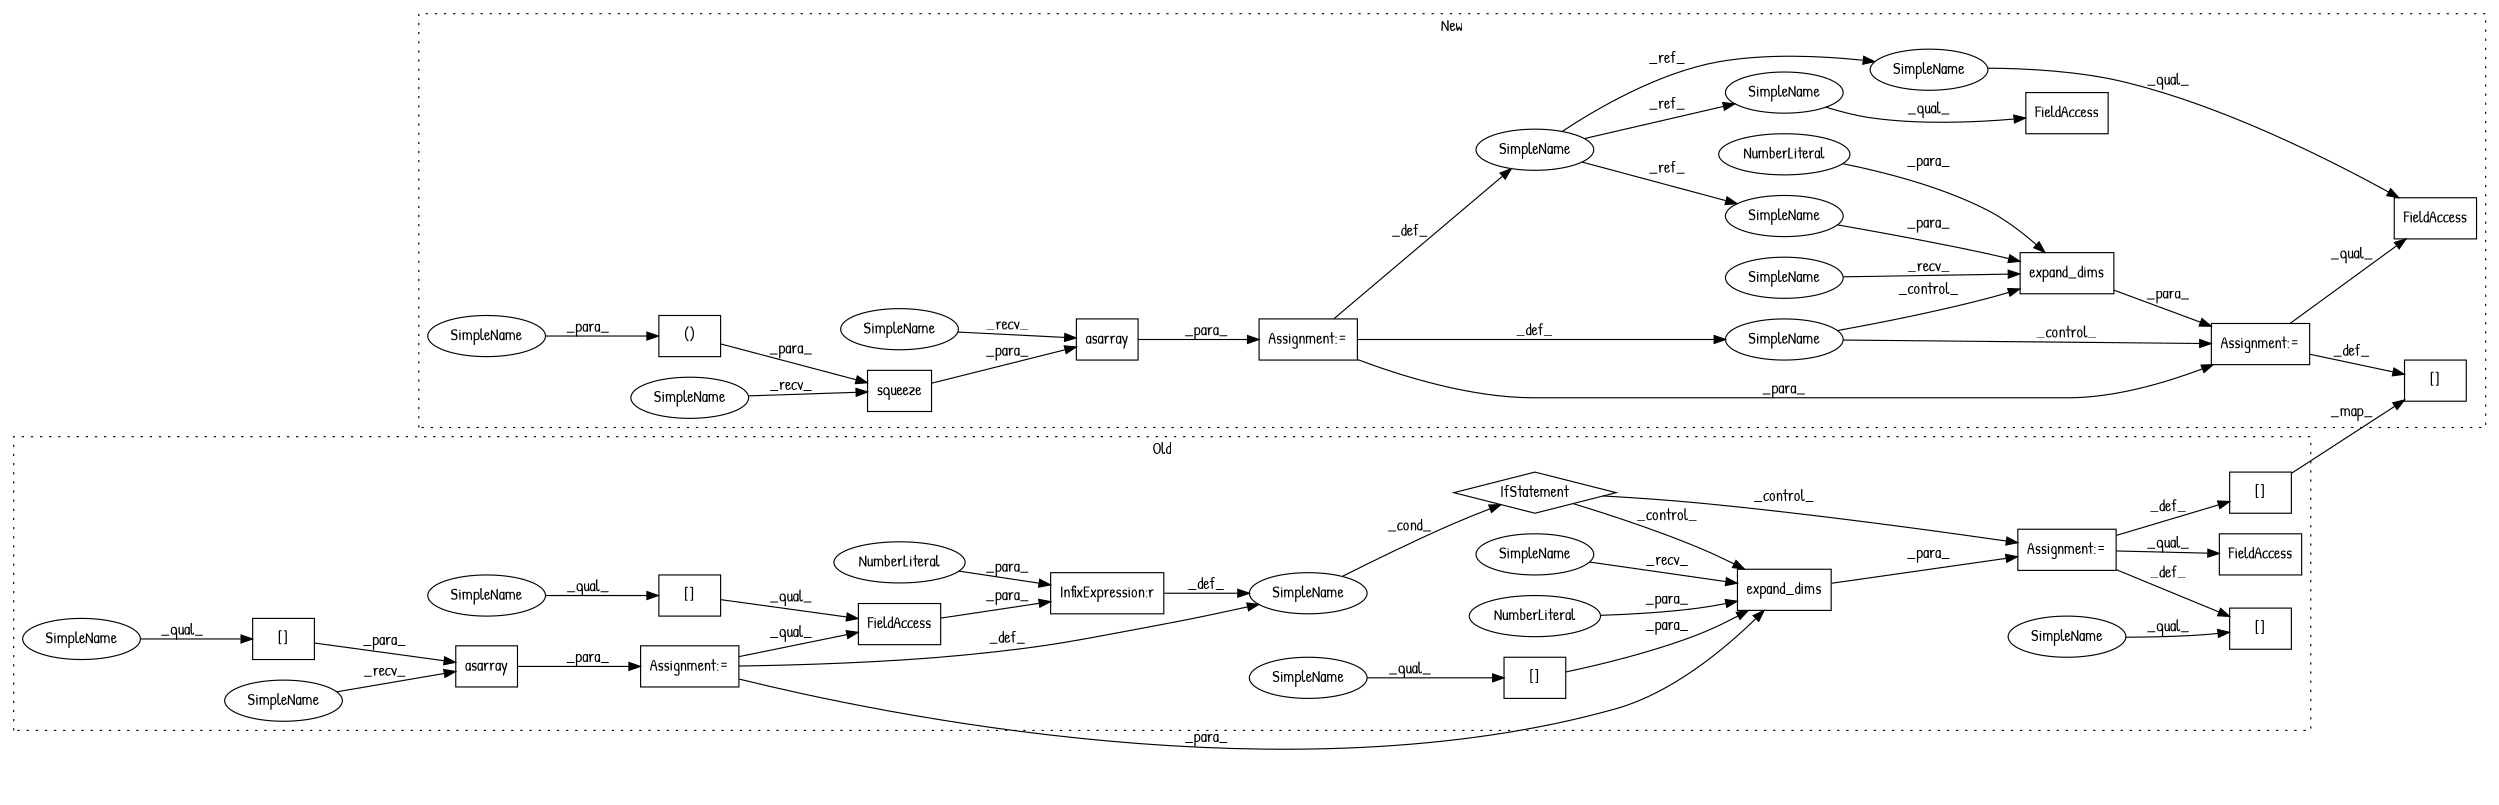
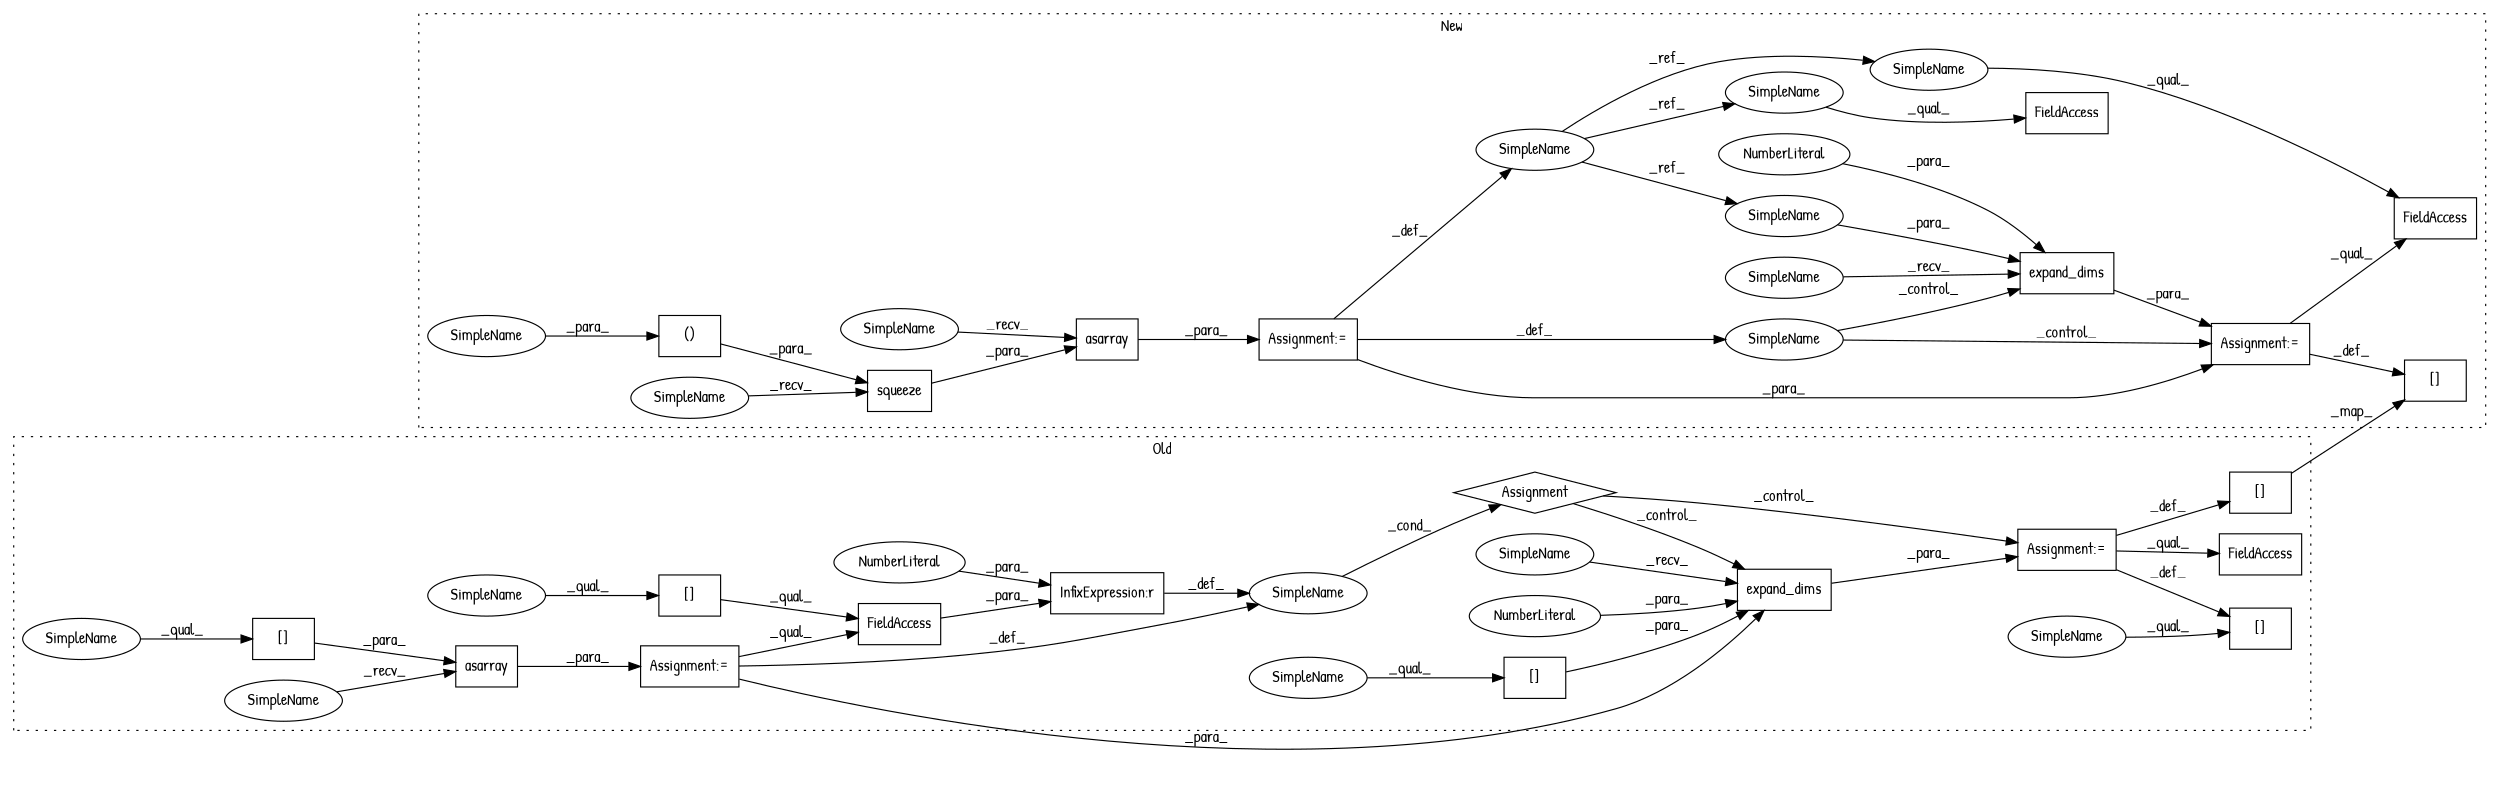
(1535, 493) -> (1535, 493)
